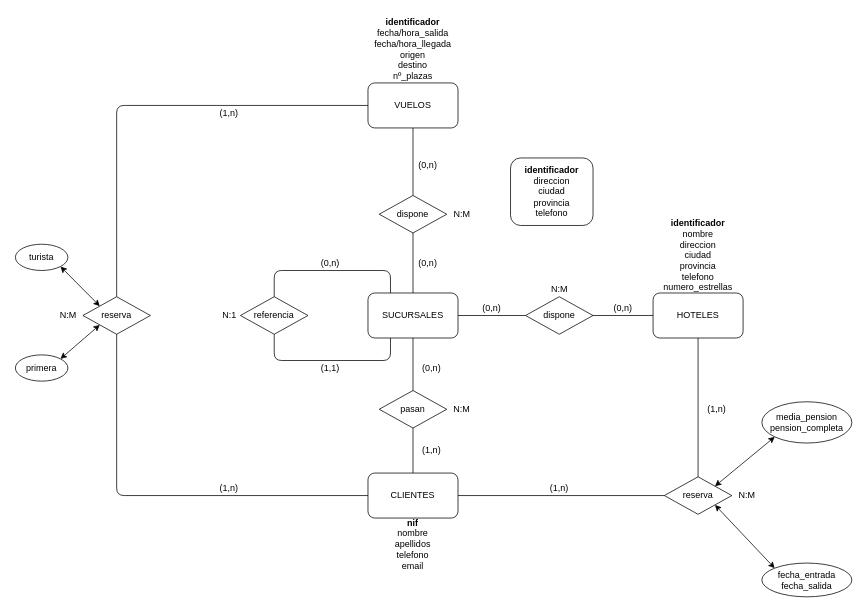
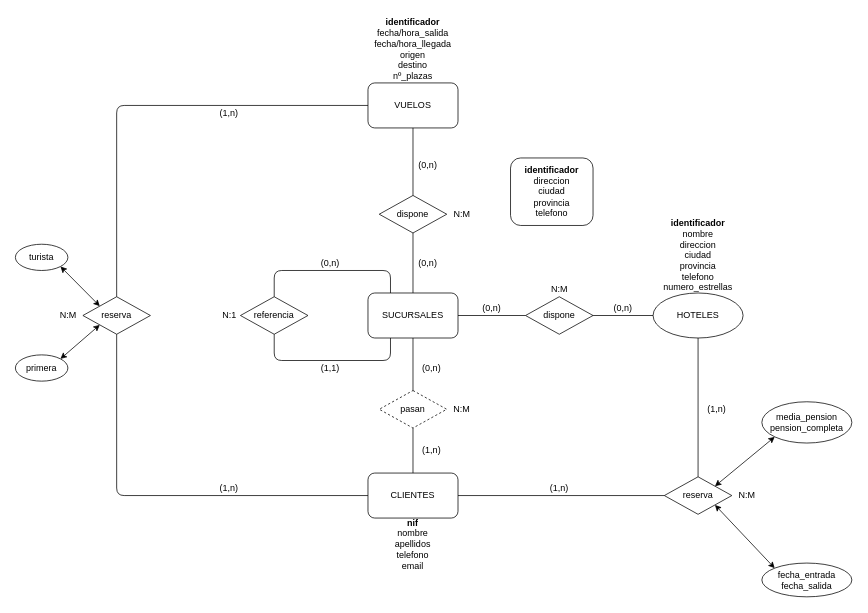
(698, 315) -> (698, 315)
(413, 409) -> (413, 409)
